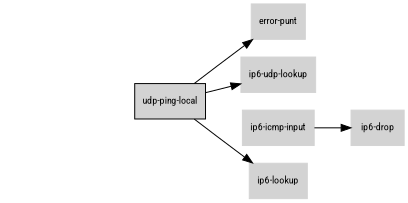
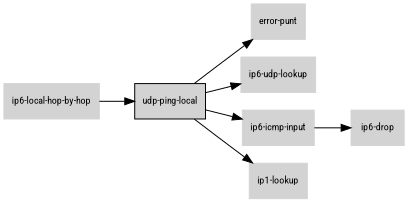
none -> (52, 101)
none -> (219, 113)
(278, 181) -> (278, 181)
